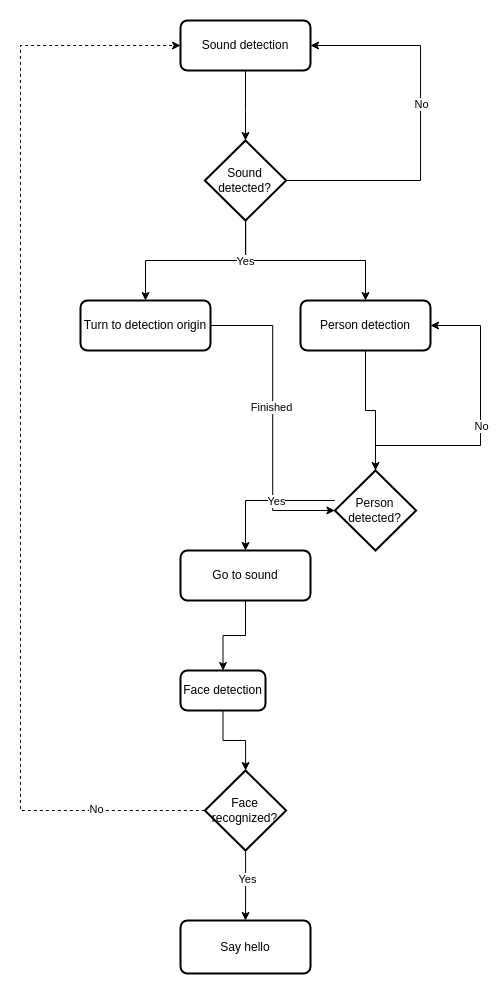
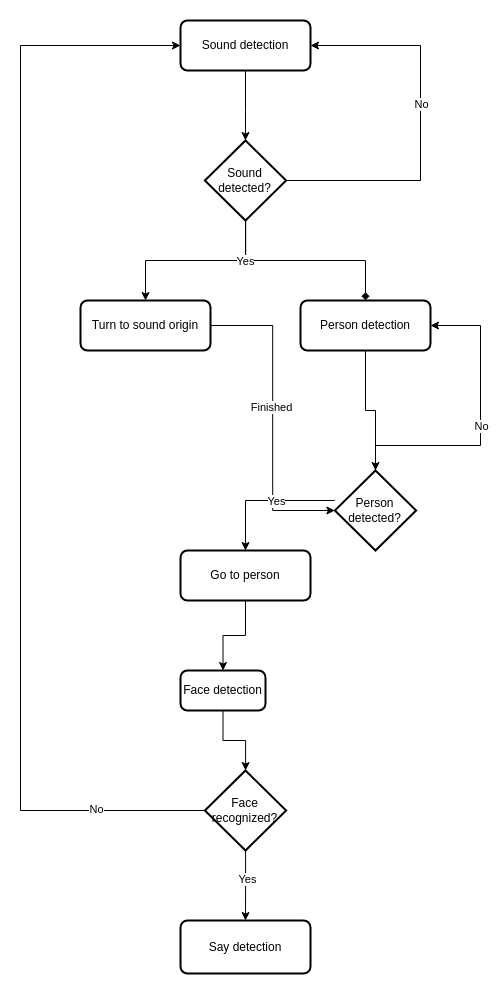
(366, 292) -> (366, 291)
(146, 326) -> (146, 326)
(21, 386) -> (21, 386)
(246, 576) -> (246, 576)
(246, 948) -> (246, 948)
